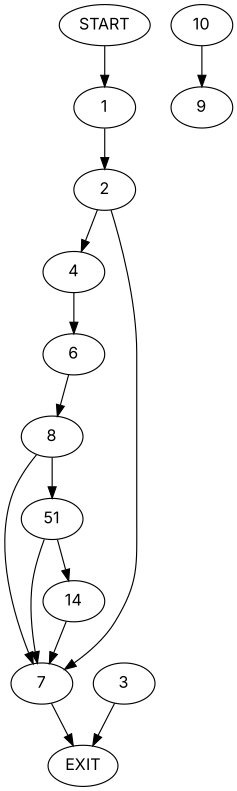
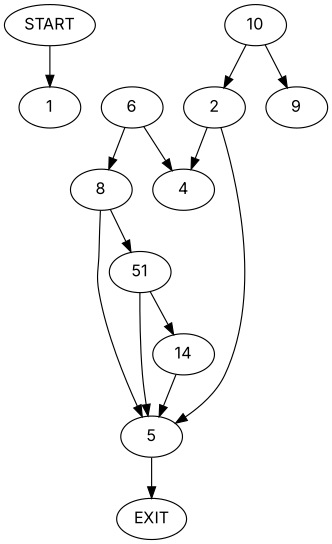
(105, 143) -> (238, 61)
(74, 308) -> (155, 144)
(42, 684) -> (152, 437)
(124, 684) -> none
